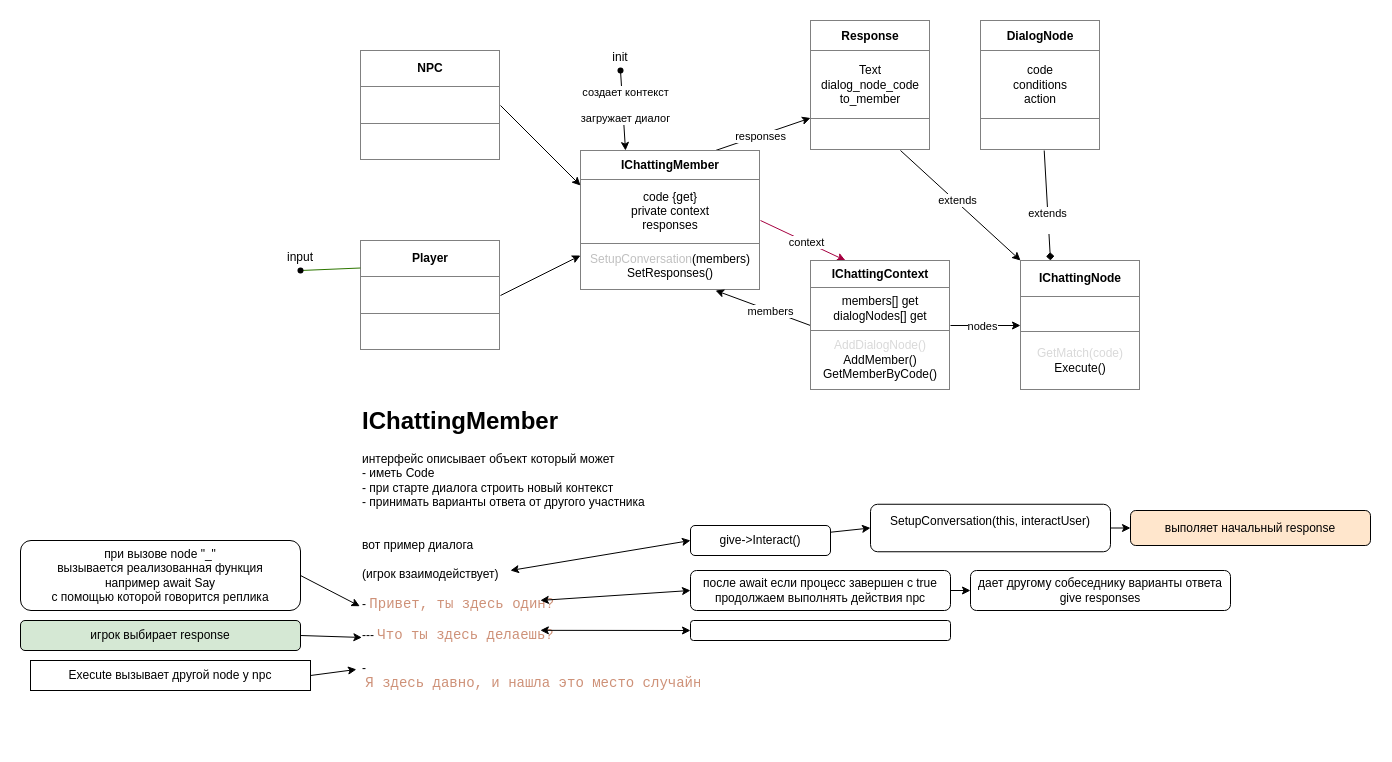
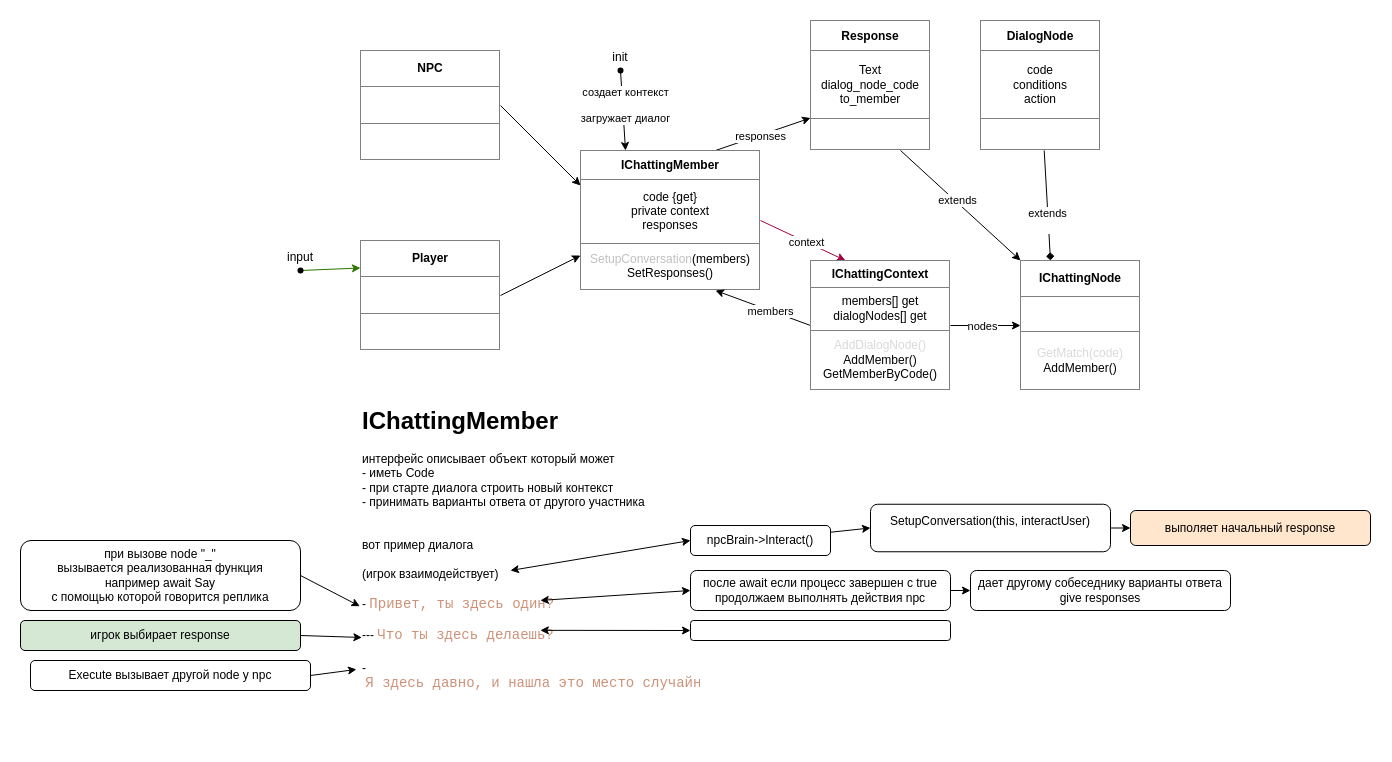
(355, 268) -> (352, 268)
(1068, 282) -> (1068, 282)
(761, 541) -> (761, 541)
(171, 676) -> (171, 676)
